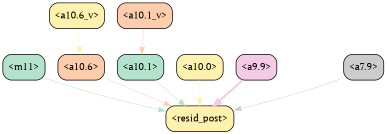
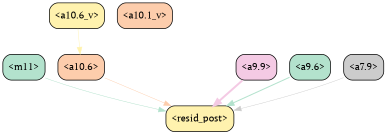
(141, 67) -> none
(200, 67) -> none
none -> (310, 67)
